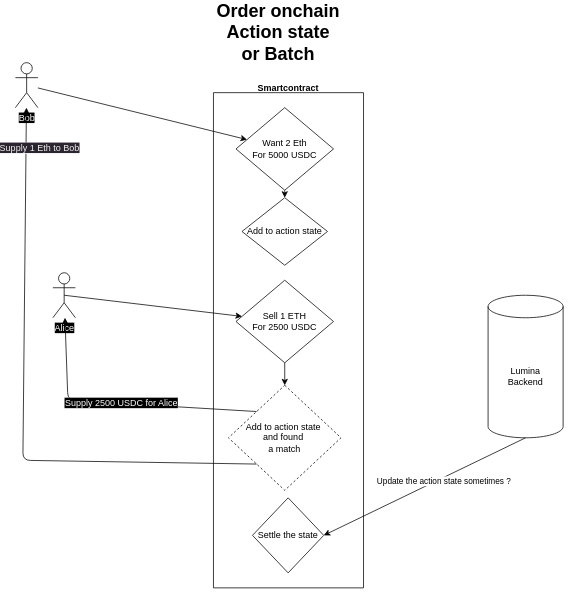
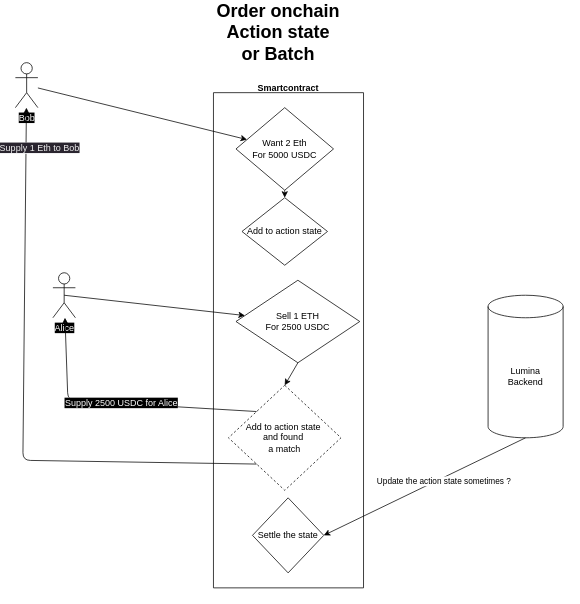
(285, 321) -> (298, 321)
